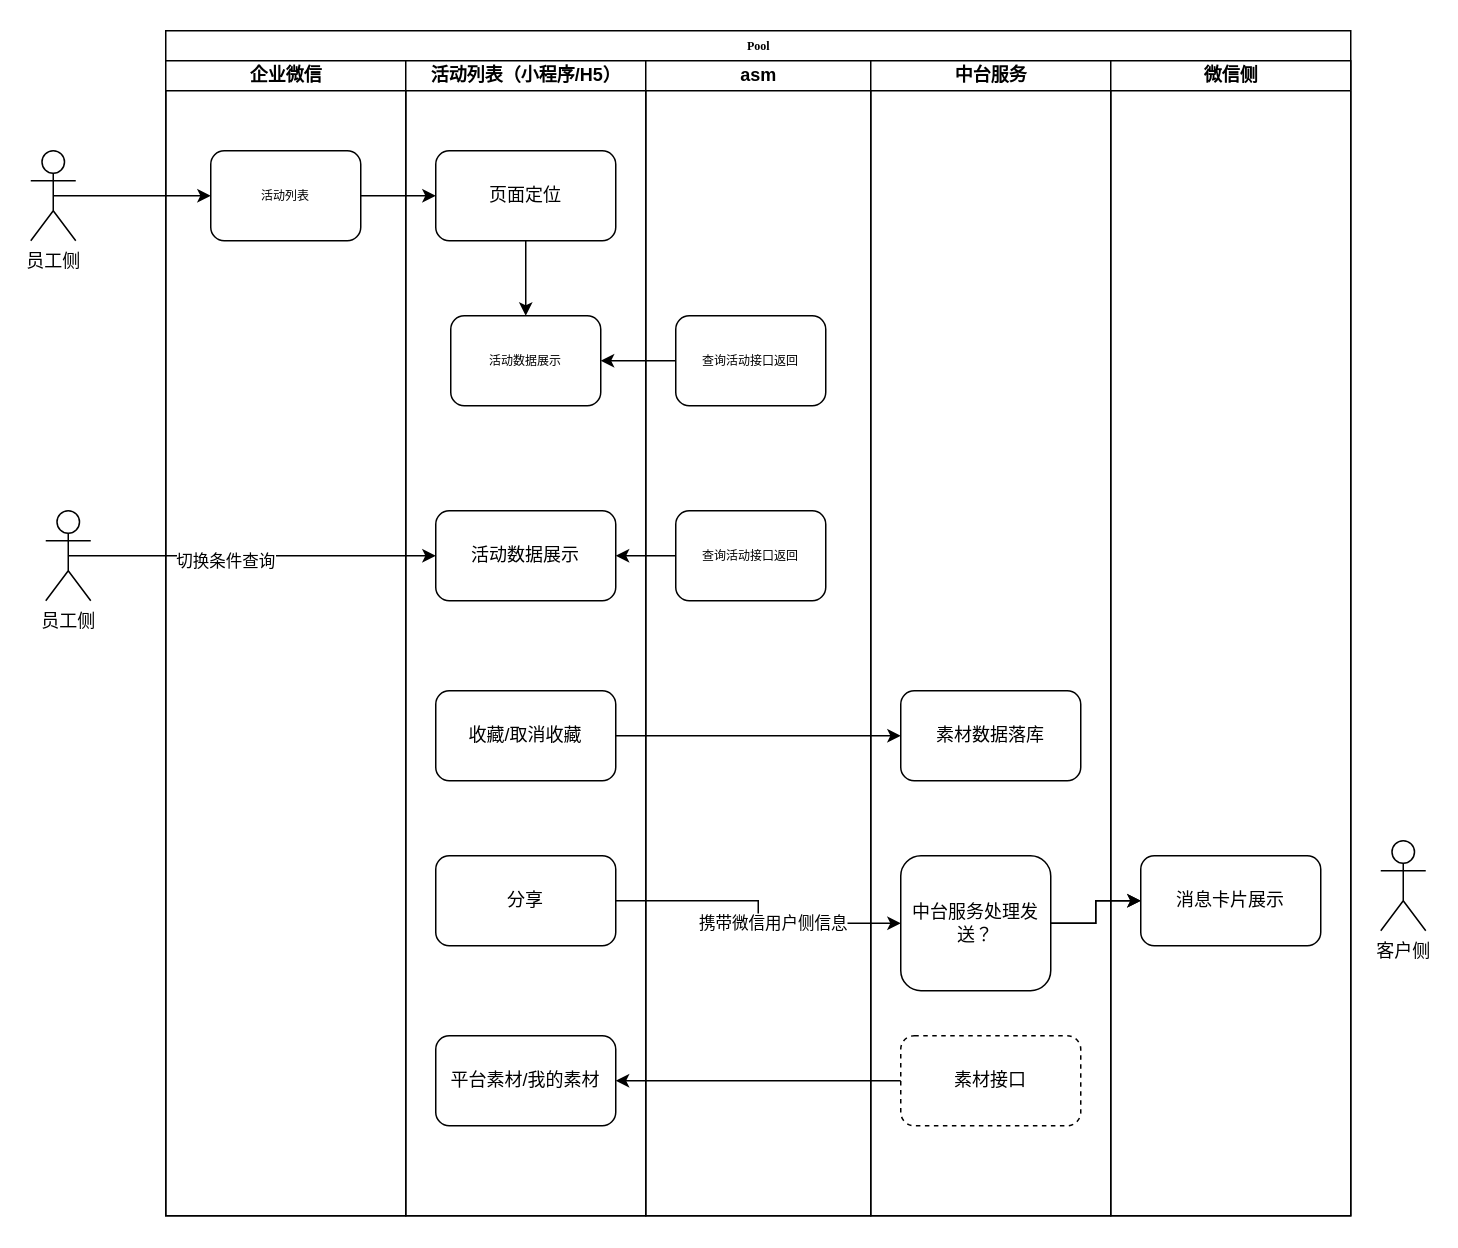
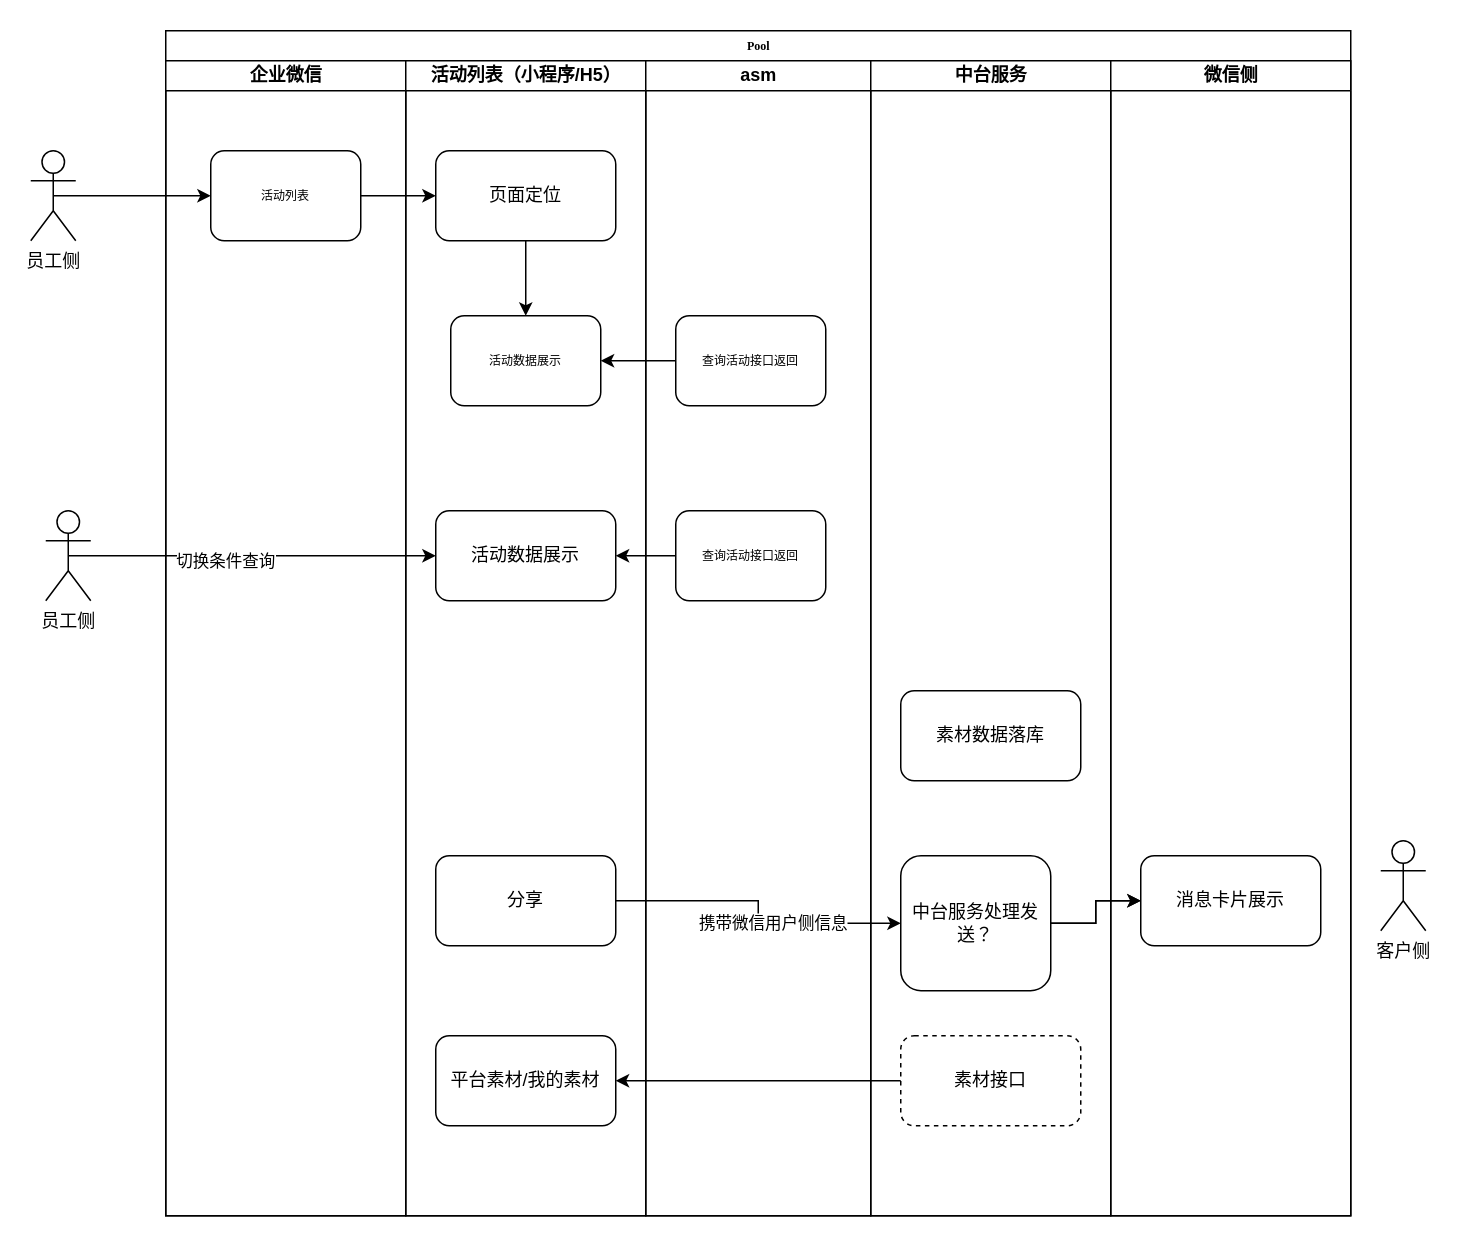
(526, 736) -> none
(753, 736) -> none
